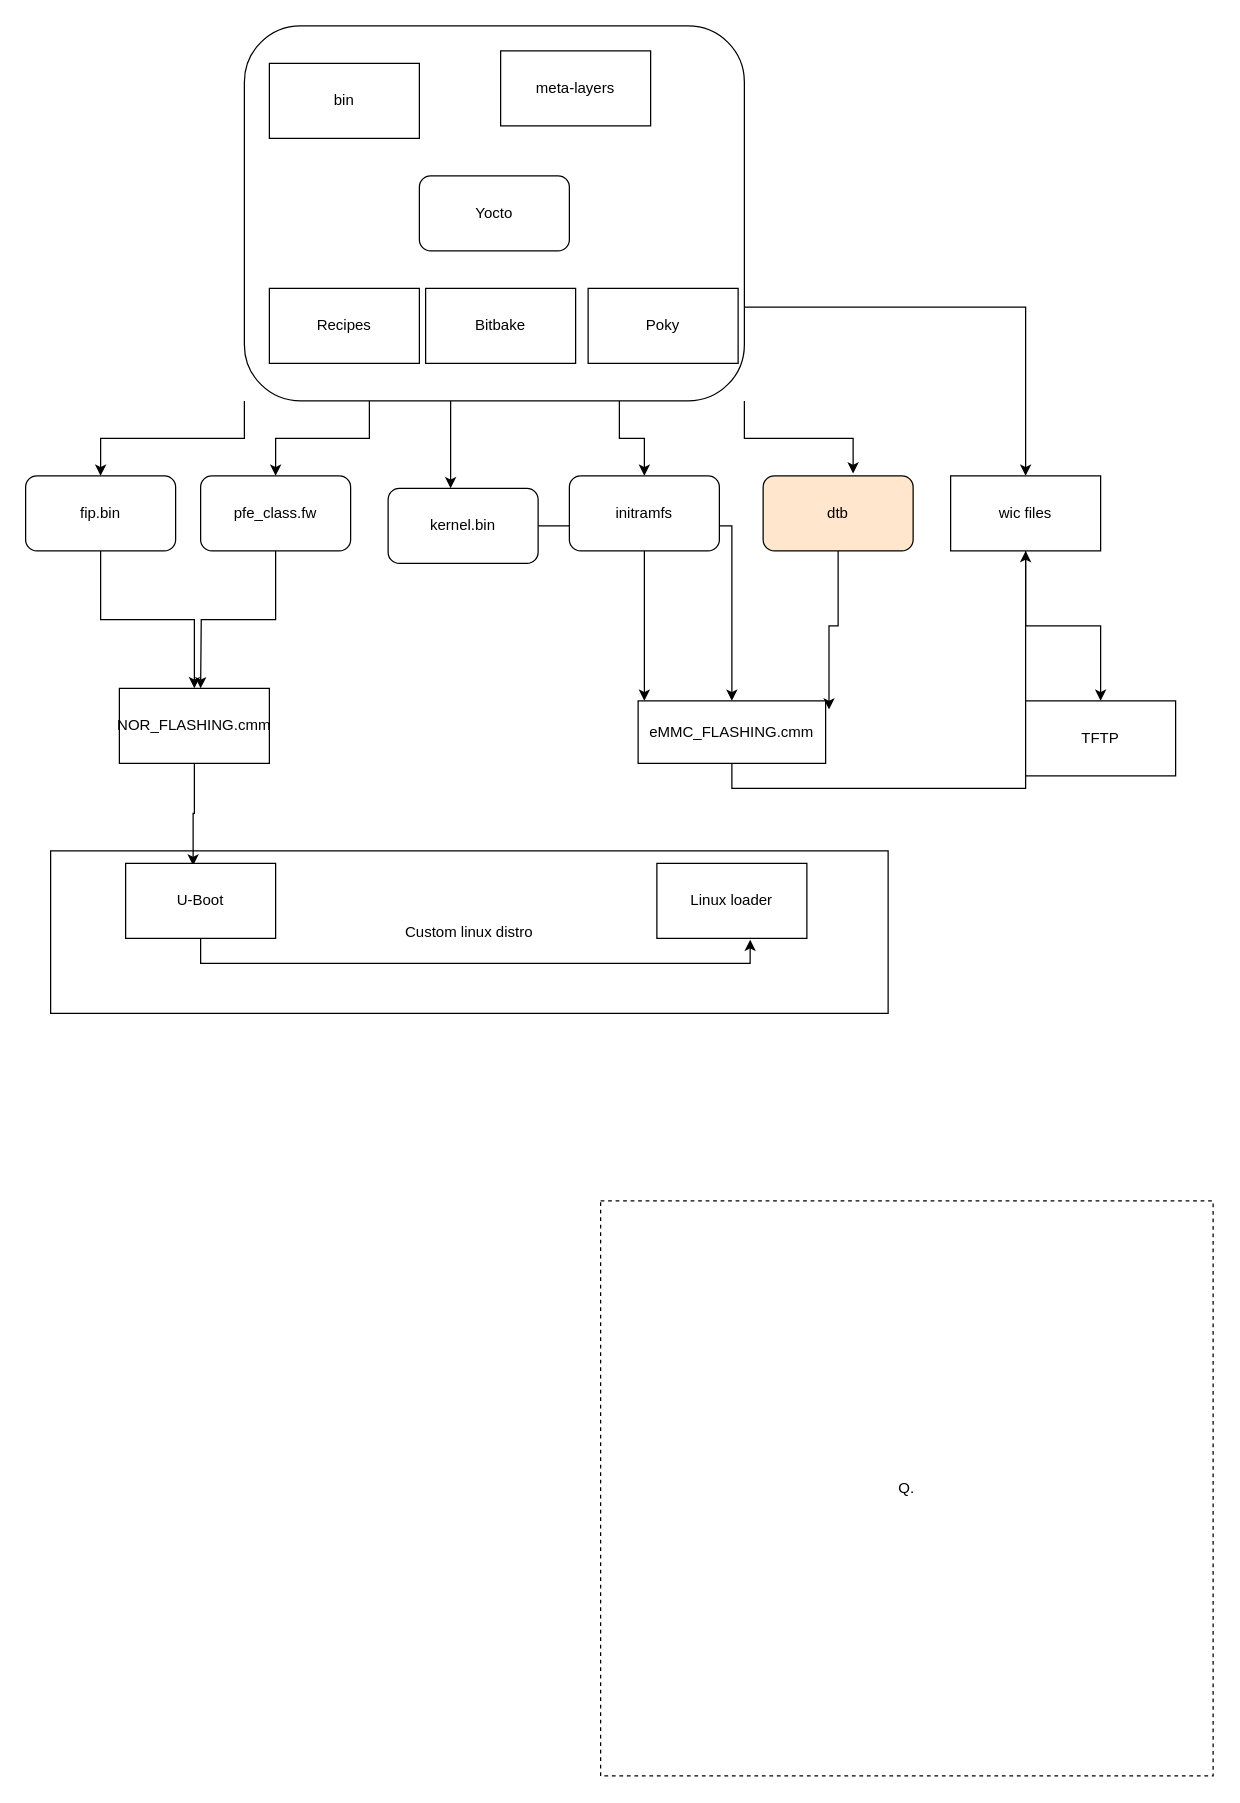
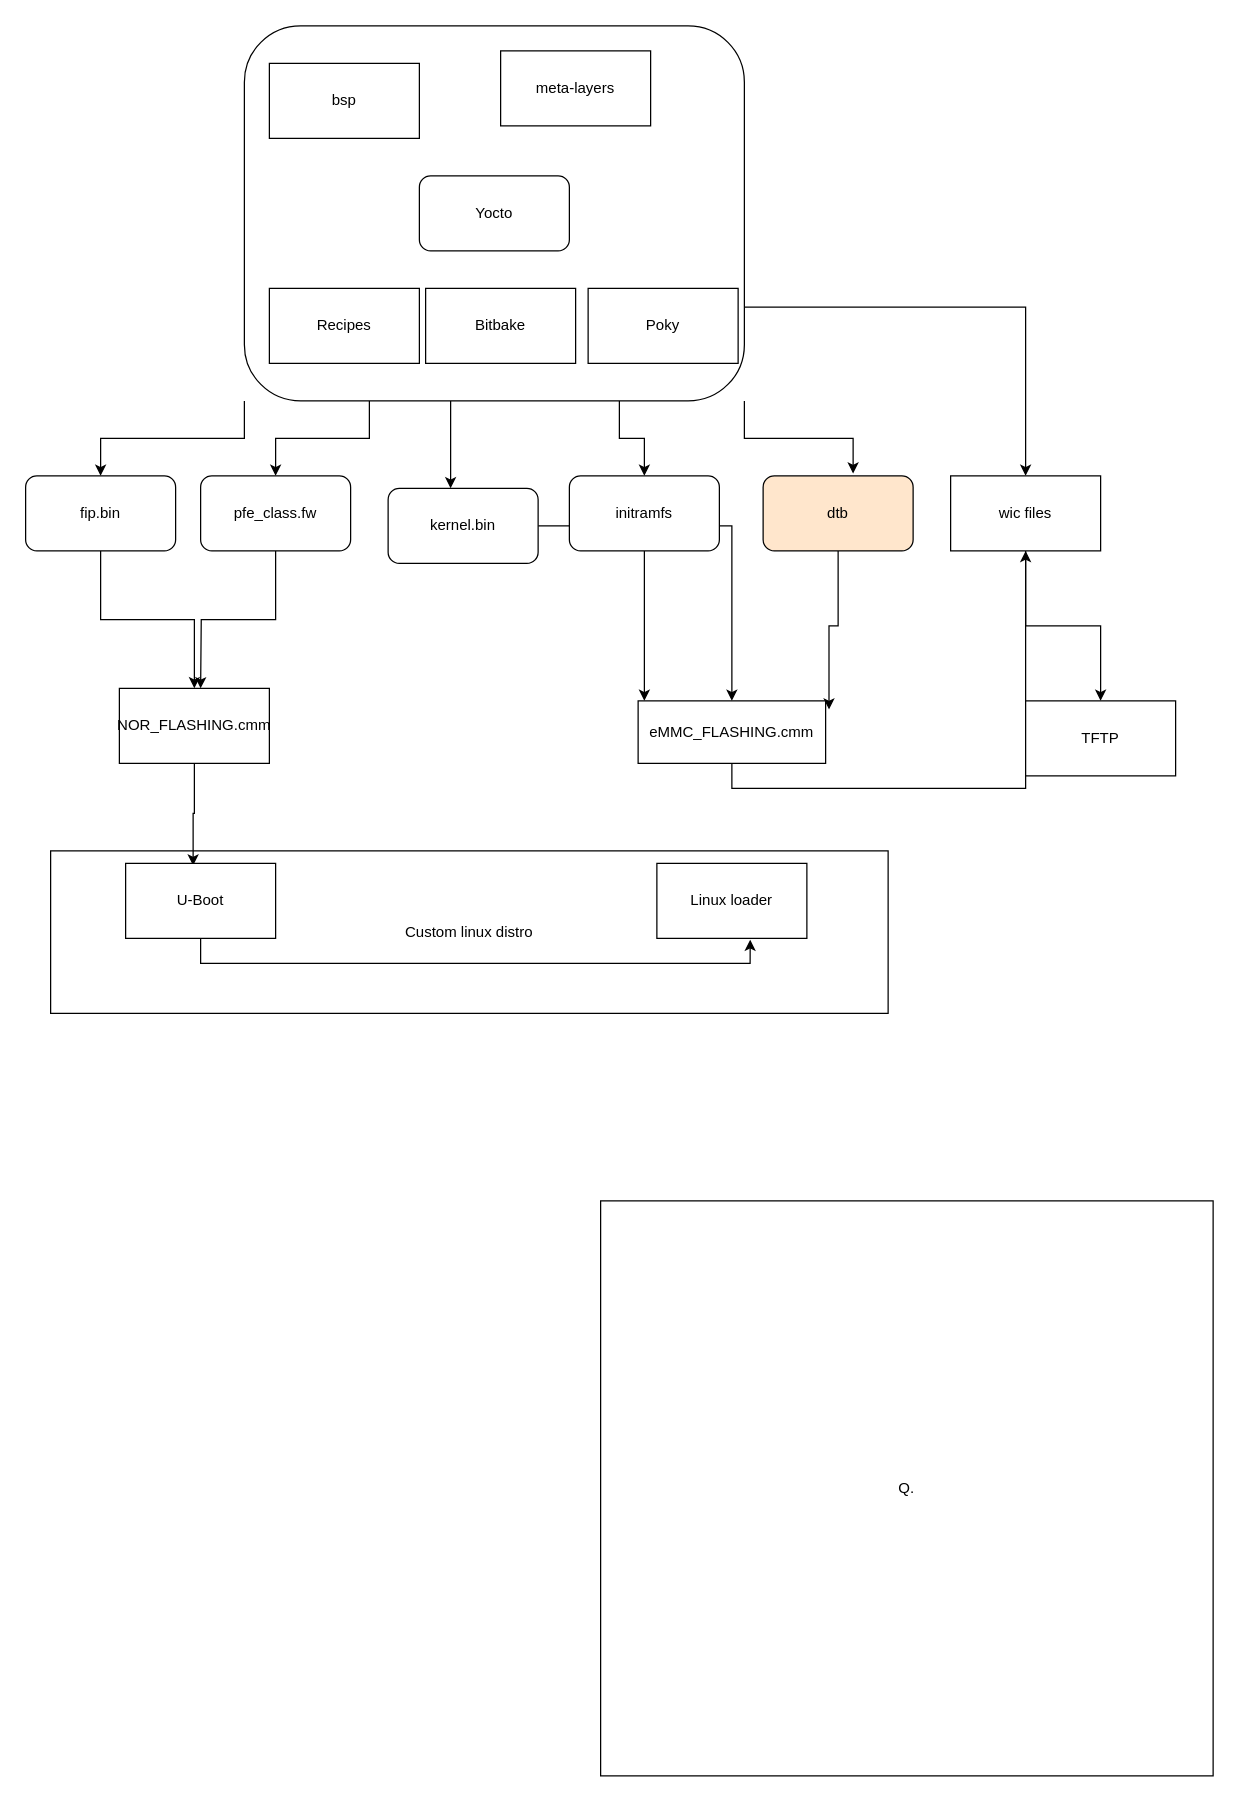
(344, 101) -> (344, 101)
(907, 1488) -> (907, 1488)
